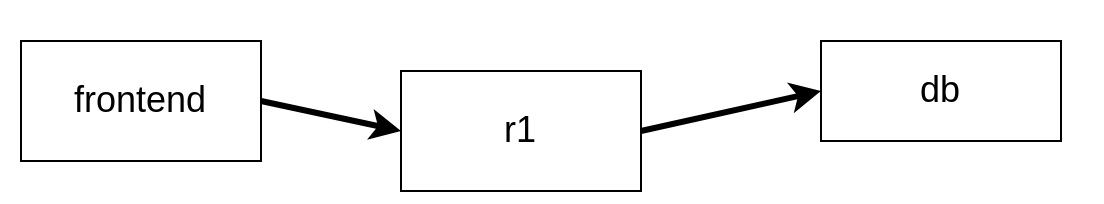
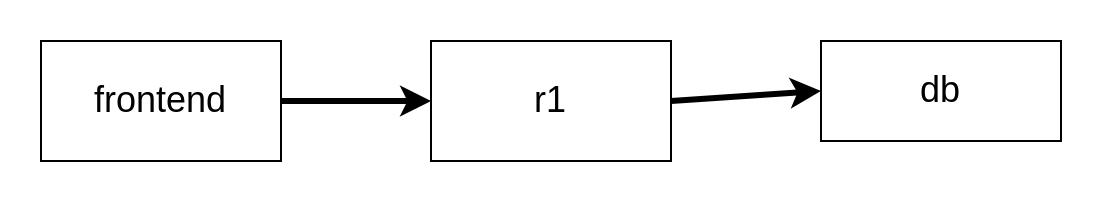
(141, 101) -> (161, 101)
(521, 131) -> (551, 101)
